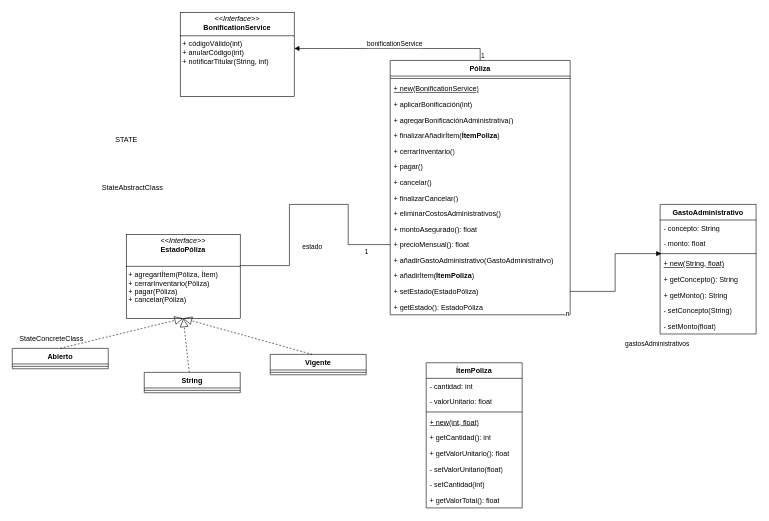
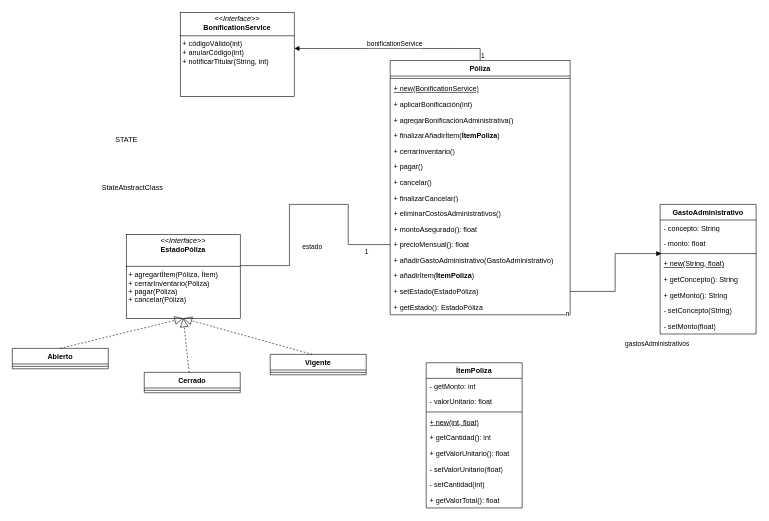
(51, 339) -> none
(192, 381) -> (192, 381)
(455, 387) -> (456, 387)
